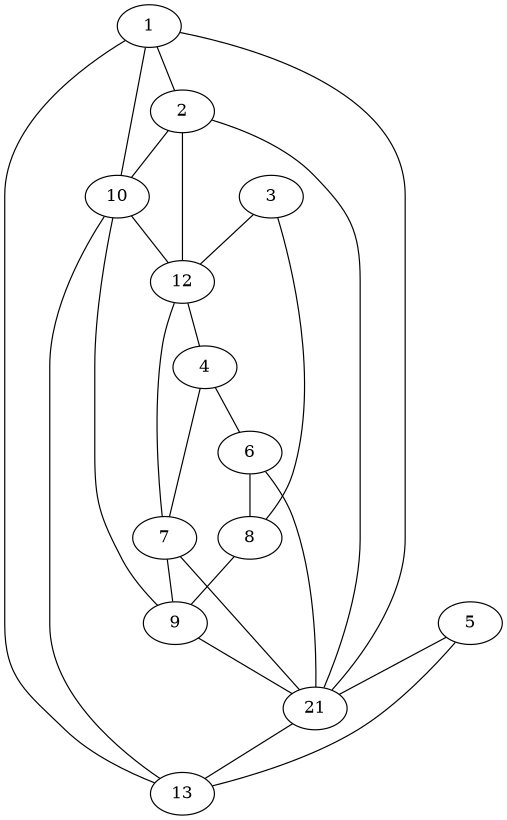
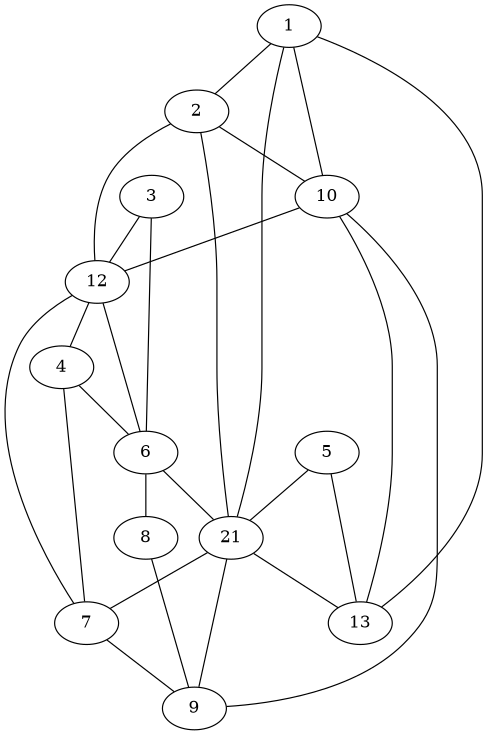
none -> (122, 367)
(304, 371) -> (149, 325)
